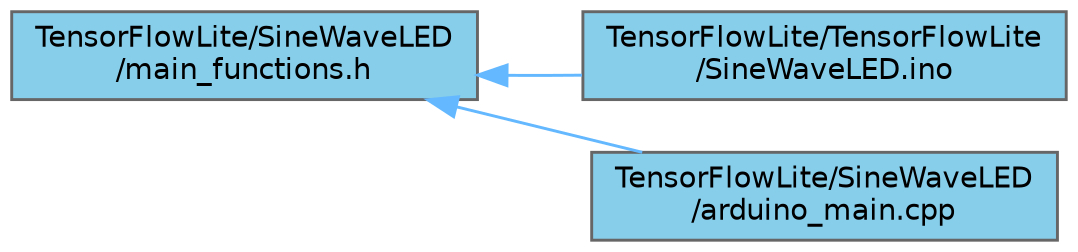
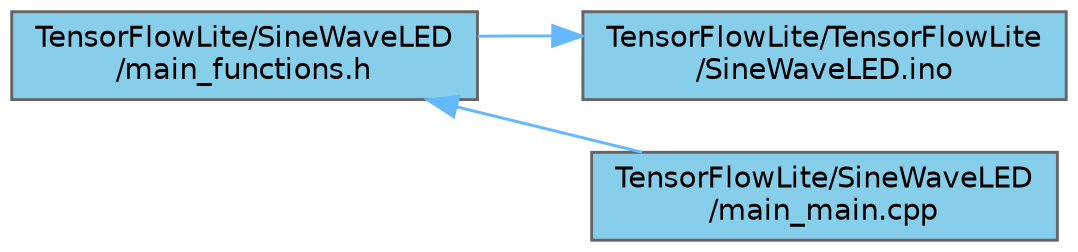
(545, 75) -> (515, 36)
(825, 196) -> (825, 196)
